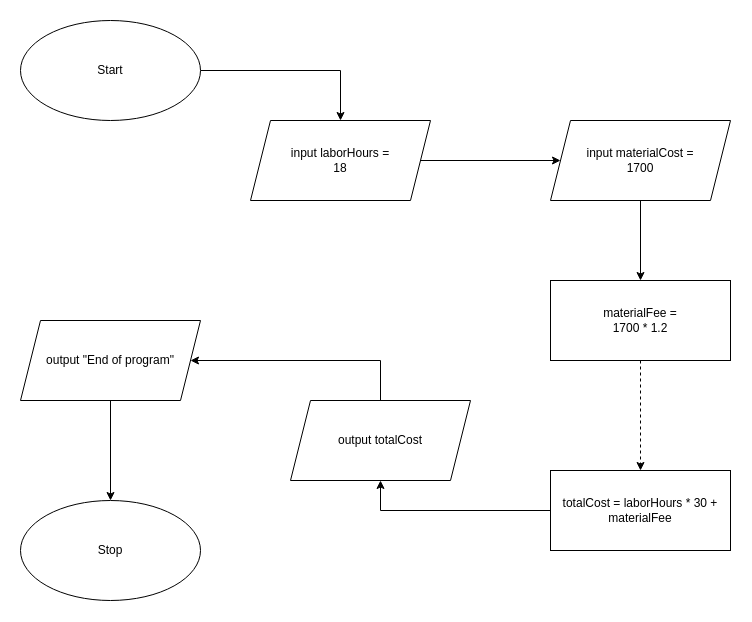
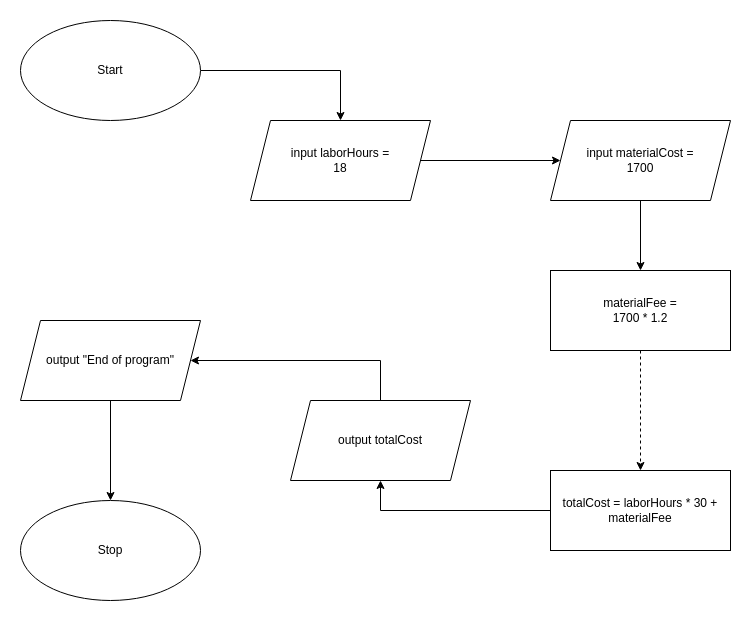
(641, 321) -> (641, 311)
